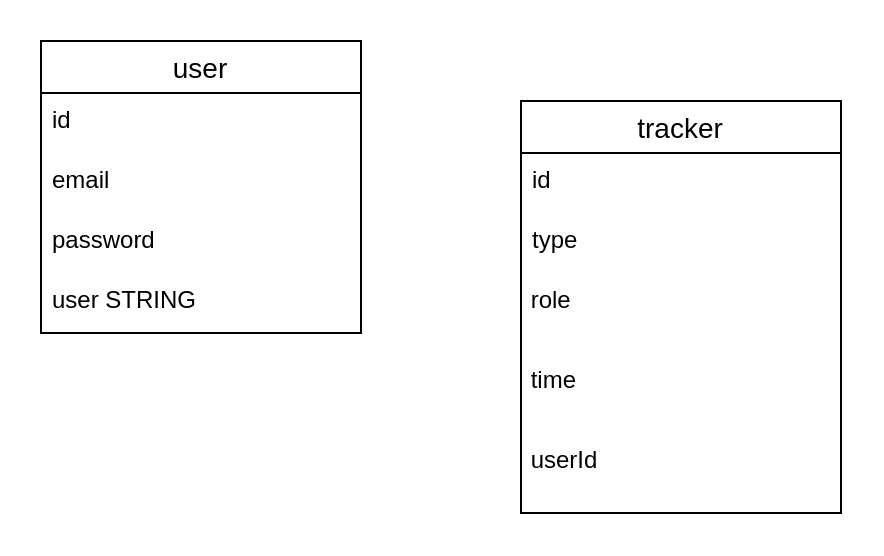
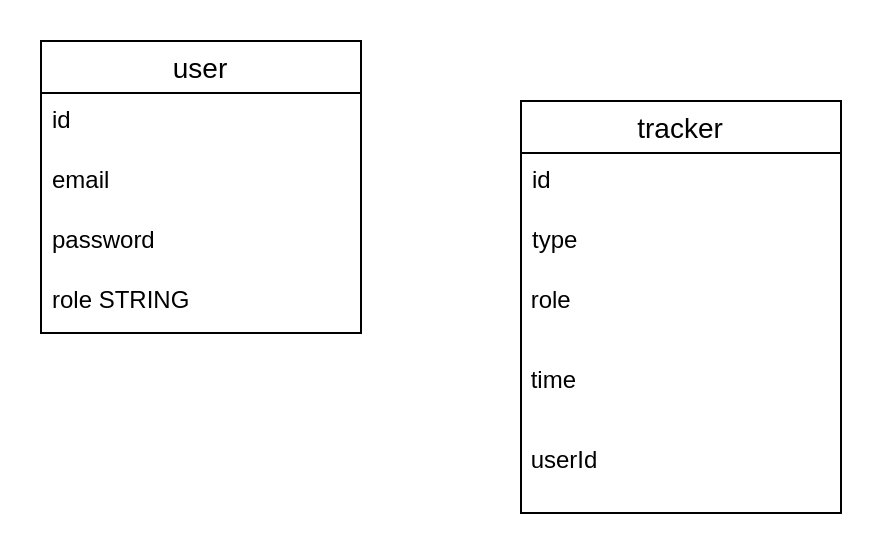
(123, 300) -> (120, 300)
